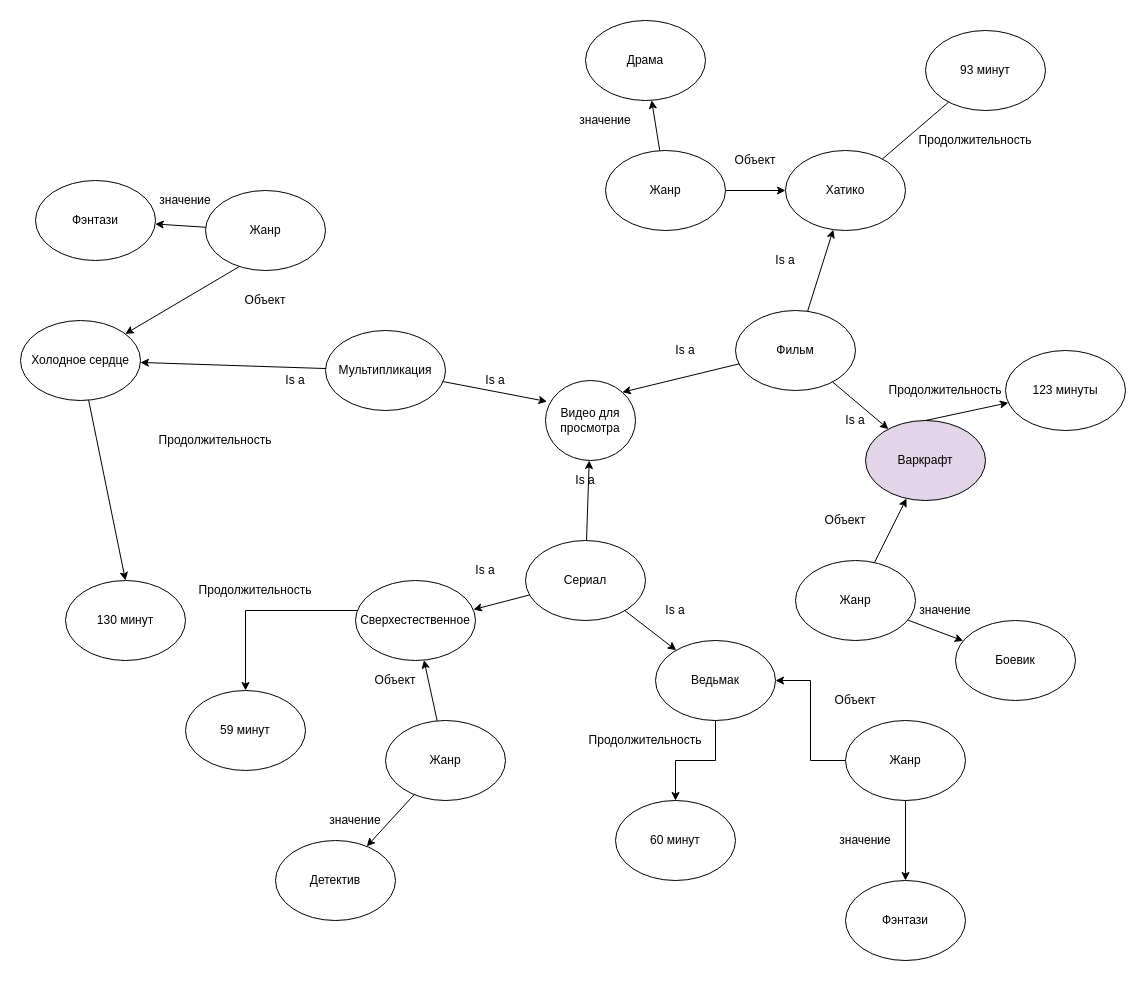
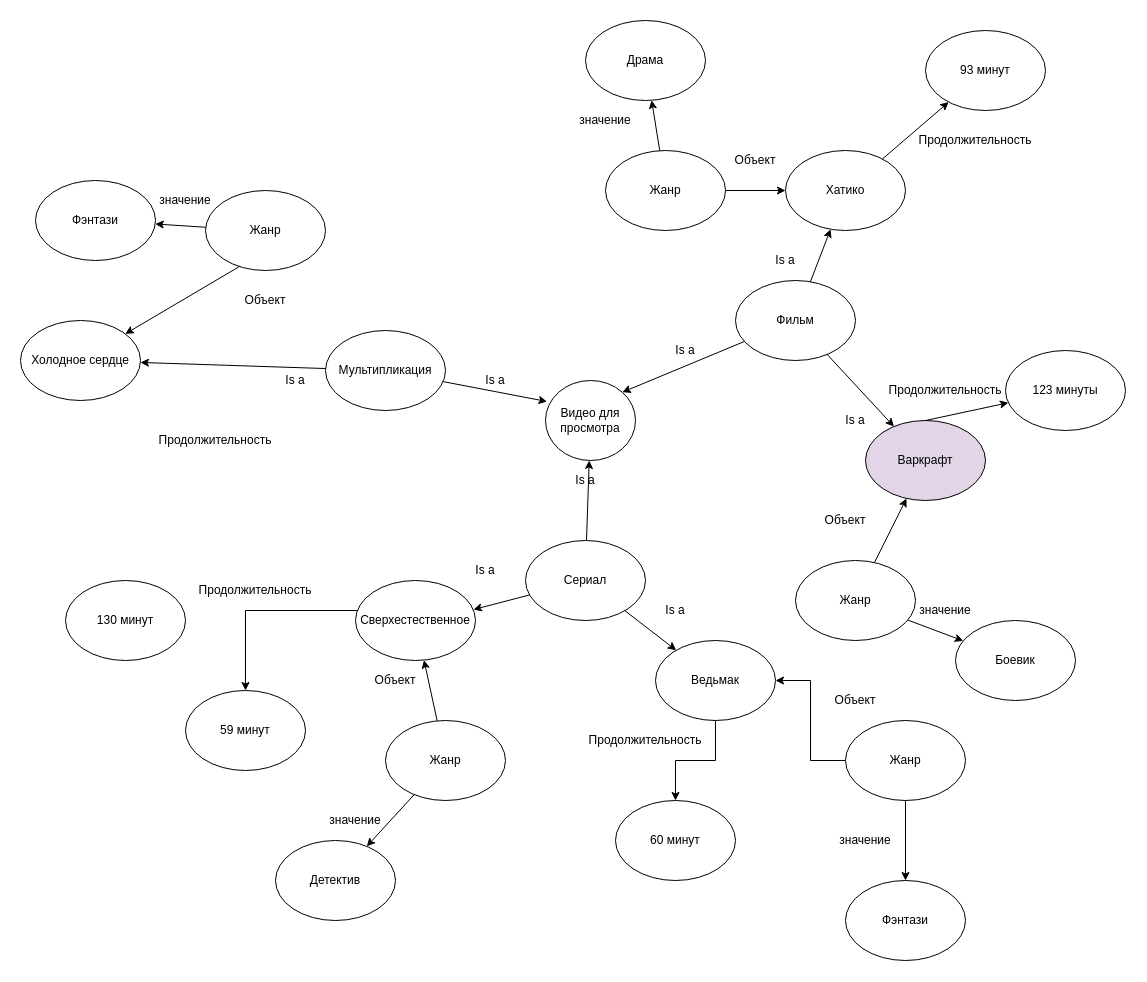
(945, 105) -> (942, 108)
(796, 351) -> (796, 321)
(106, 487) -> none
